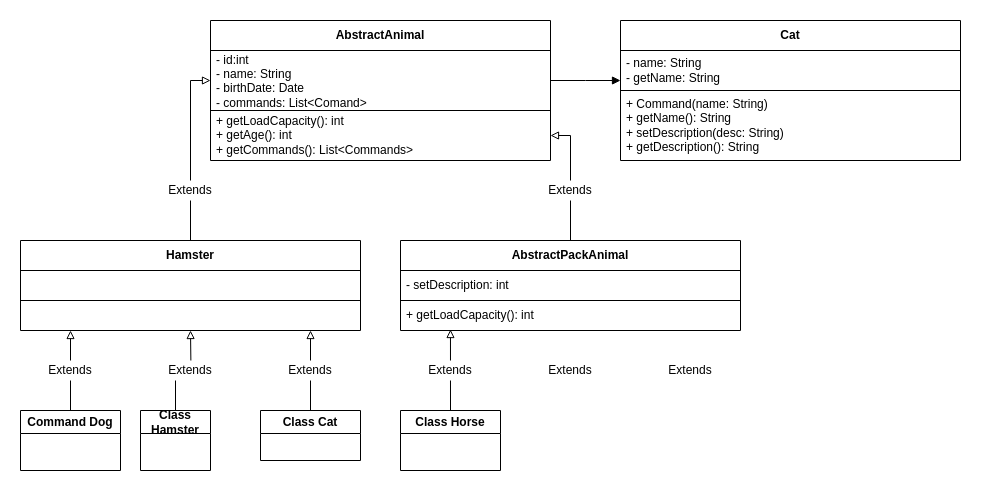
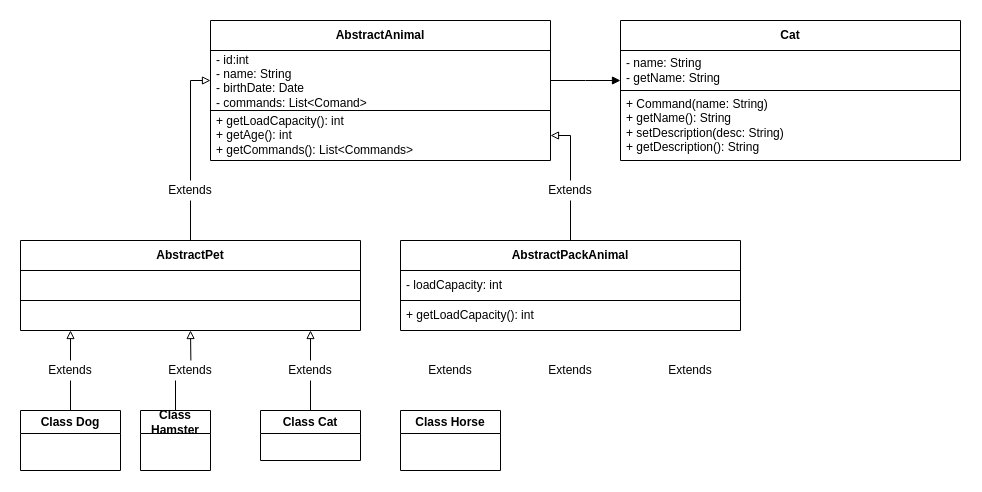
(191, 256) -> (191, 256)
(468, 286) -> (461, 286)
(450, 395) -> none
(71, 423) -> (71, 423)
